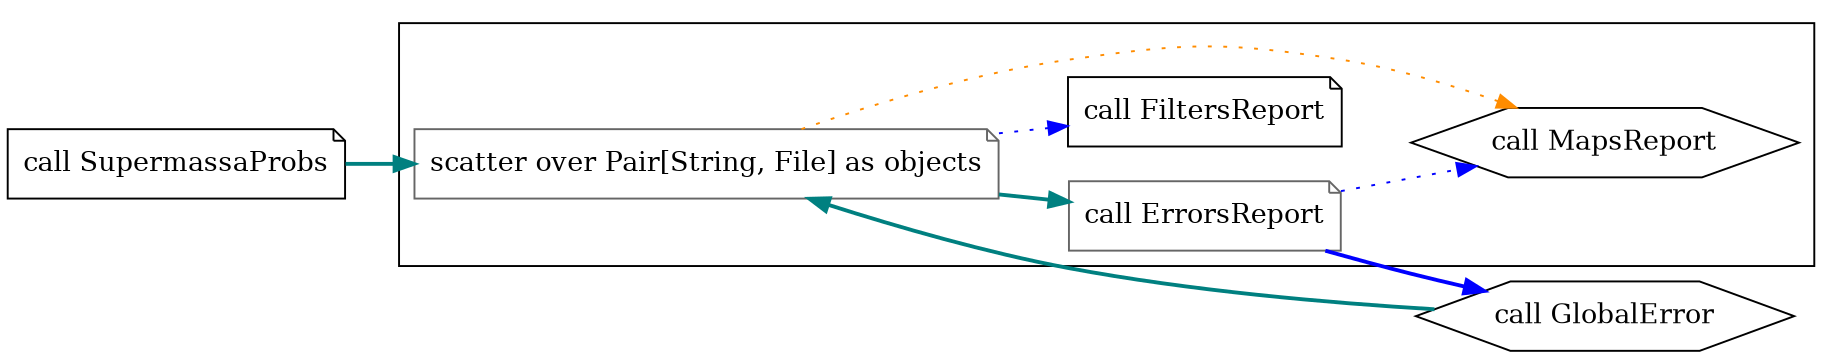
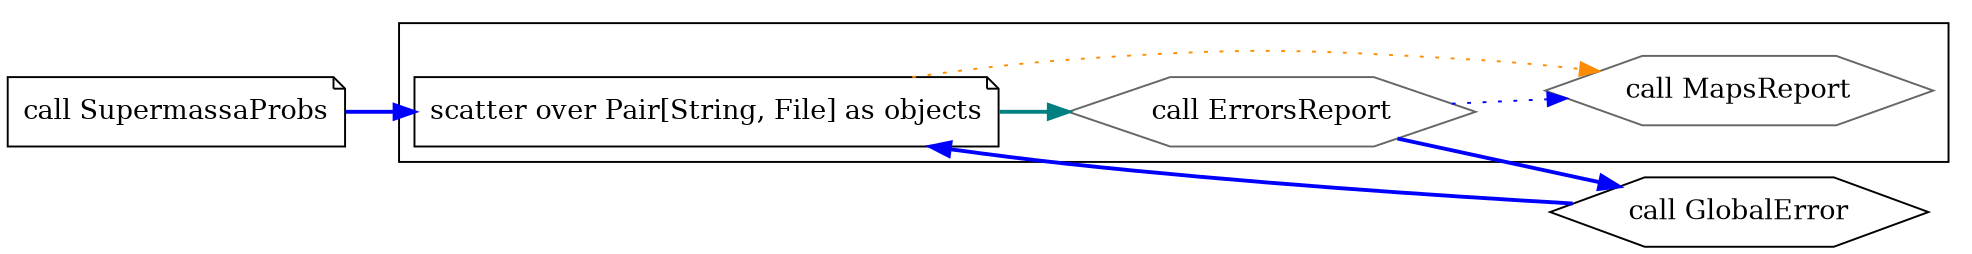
(1205, 112) -> none
(1605, 143) -> (1739, 91)
(370, 164) -> (370, 112)
(707, 164) -> (707, 112)
(1205, 216) -> (1272, 112)
(1128, 278) -> (1261, 182)
